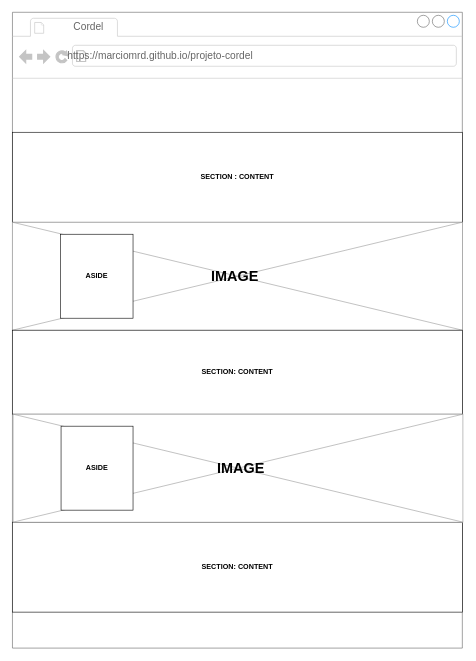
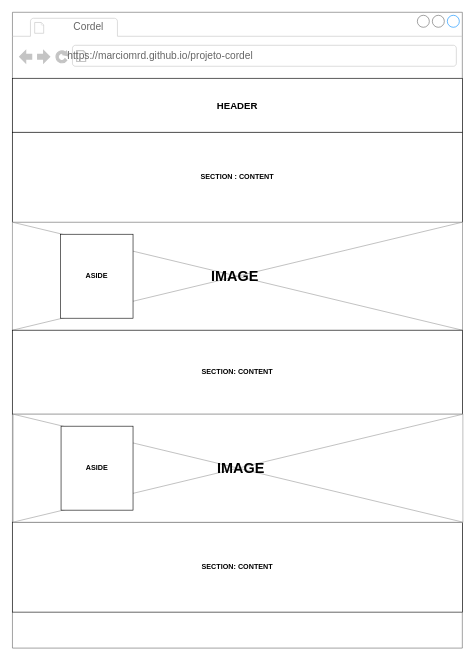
none -> (237, 105)
